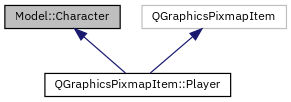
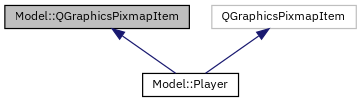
(63, 17) -> (97, 17)
(138, 85) -> (191, 85)
